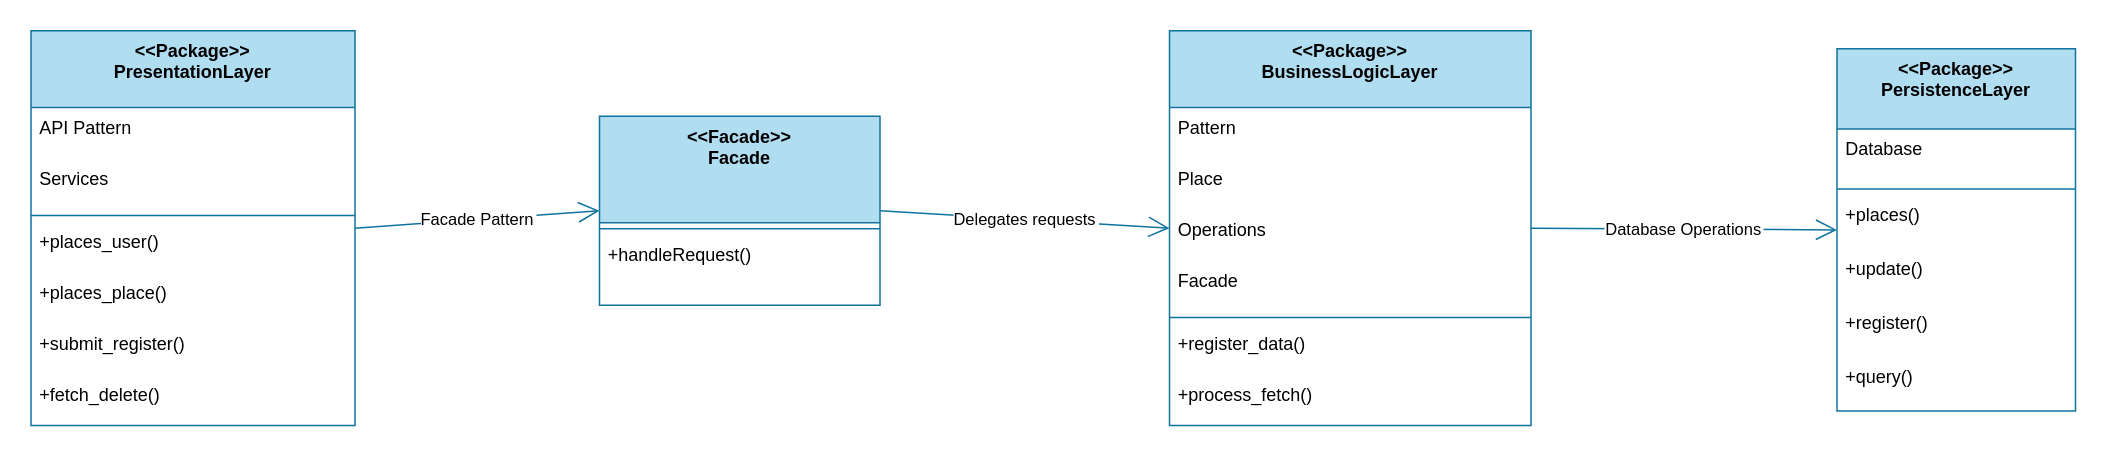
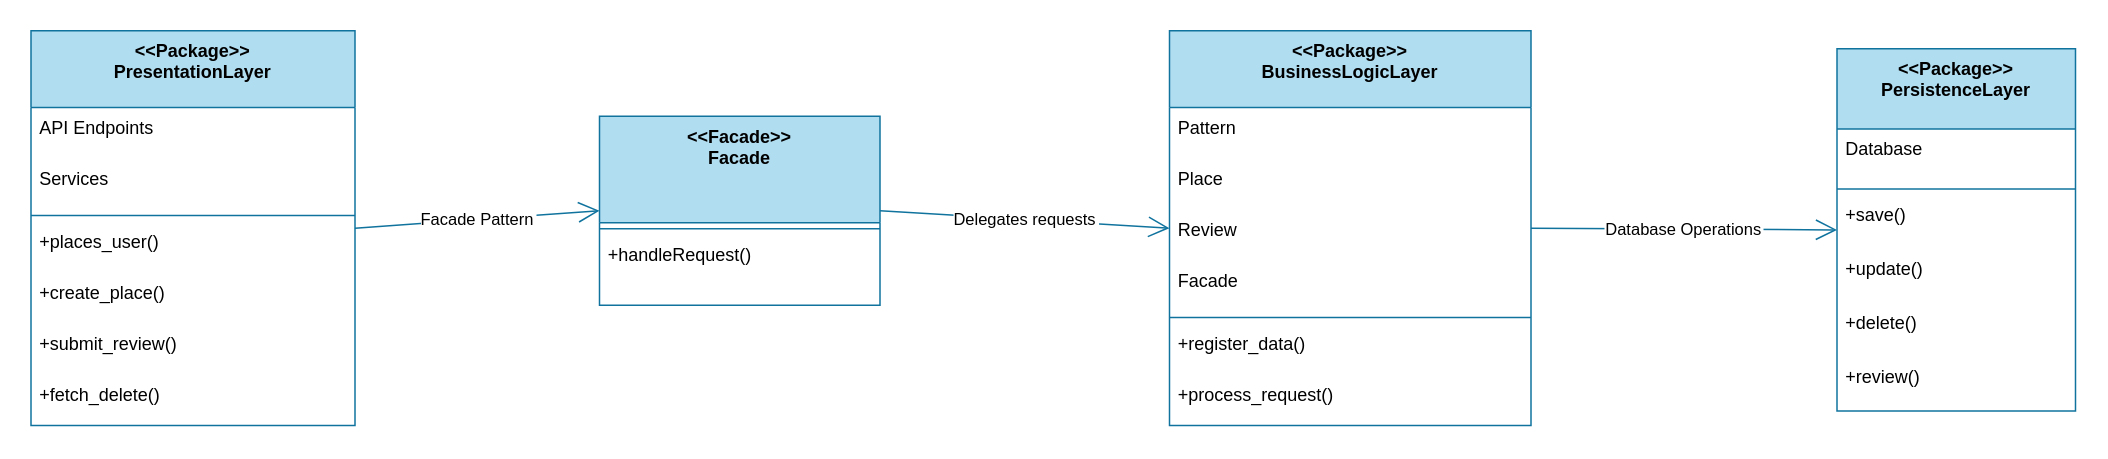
(92, 128) -> (100, 128)
(1888, 215) -> (1880, 215)
(1226, 230) -> (1205, 230)
(110, 293) -> (112, 293)
(1898, 323) -> (1888, 323)
(125, 344) -> (115, 344)
(1885, 377) -> (1888, 377)
(1258, 395) -> (1268, 395)
